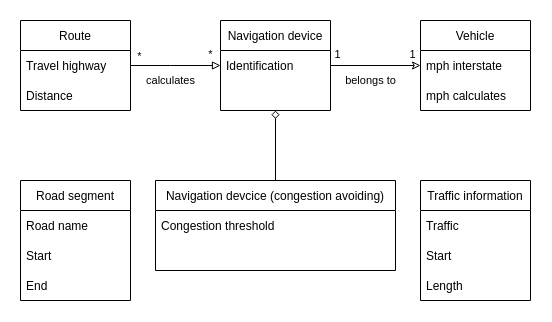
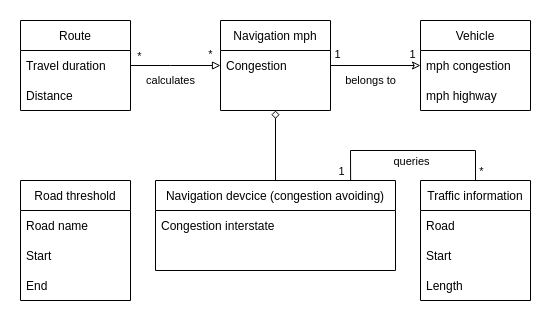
(275, 36) -> (275, 36)
(68, 66) -> (72, 66)
(268, 66) -> (258, 66)
(470, 66) -> (470, 66)
(468, 96) -> (460, 96)
none -> (413, 151)
(75, 196) -> (75, 196)
(224, 226) -> (227, 226)
(448, 226) -> (439, 226)
